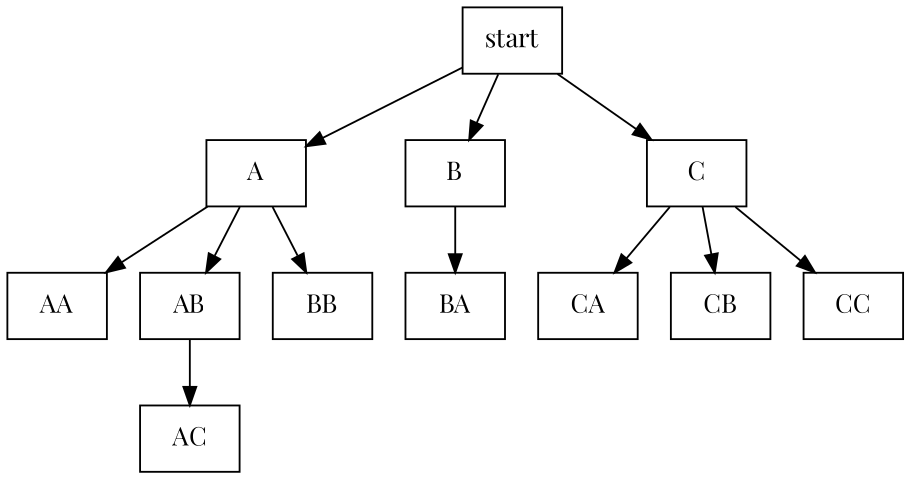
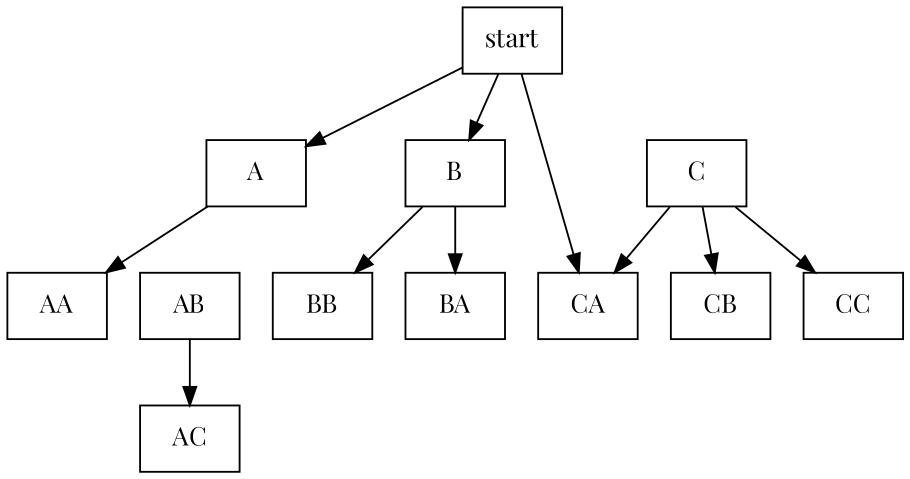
(597, 101) -> (548, 164)
(227, 231) -> none
(285, 231) -> (396, 233)
